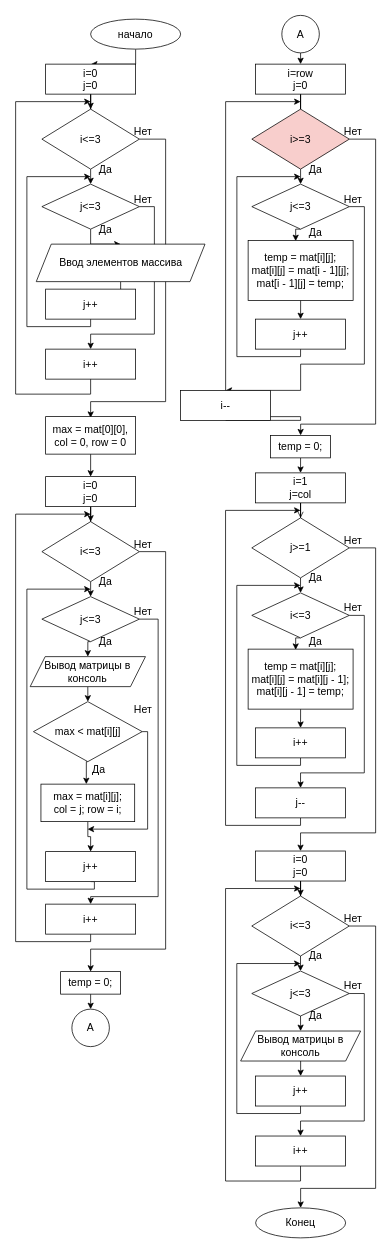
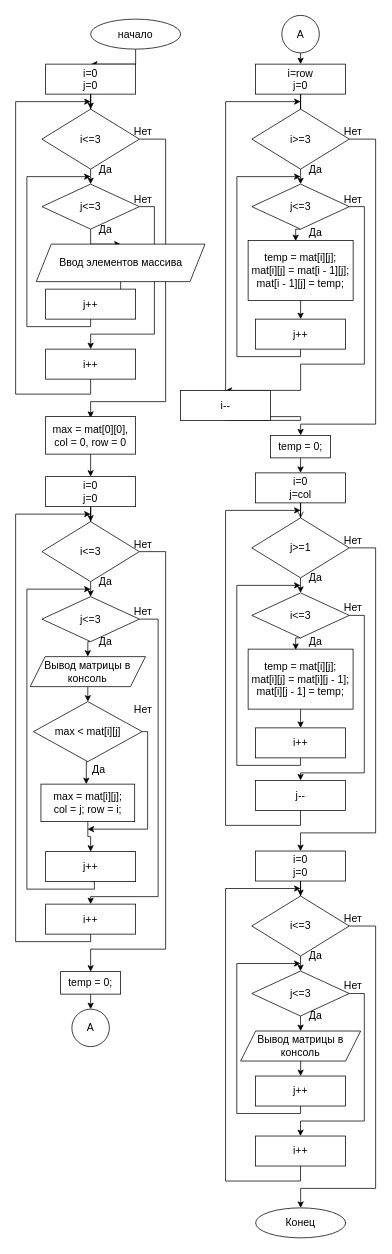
(300, 139) -> (300, 139)
(300, 488) -> (300, 488)
(300, 803) -> (300, 795)
